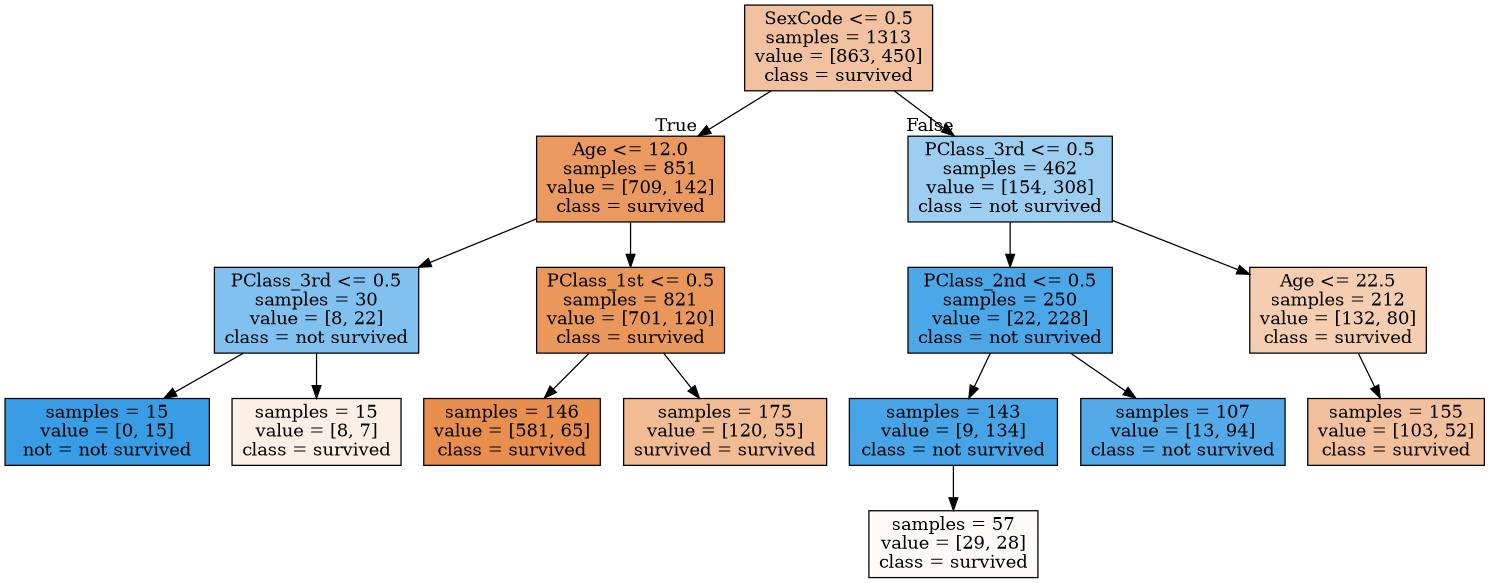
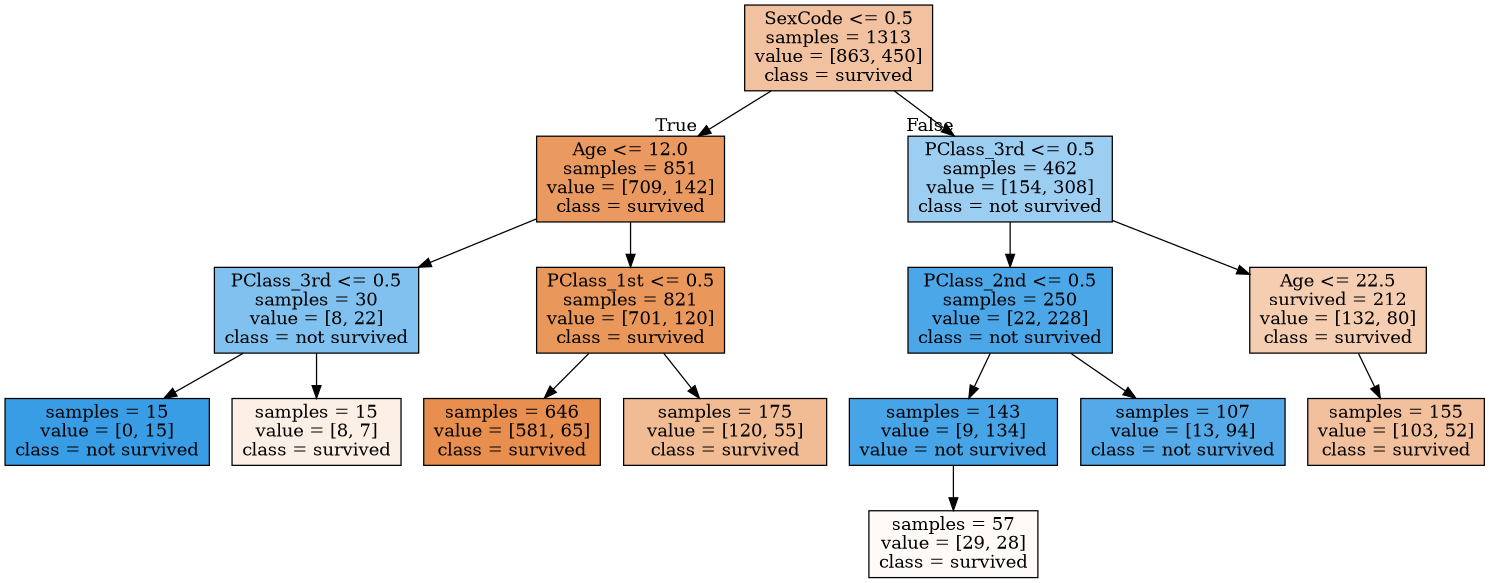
(1338, 310) -> (1338, 310)
(107, 432) -> (107, 432)
(512, 432) -> (512, 432)
(725, 432) -> (725, 432)
(953, 432) -> (953, 432)
